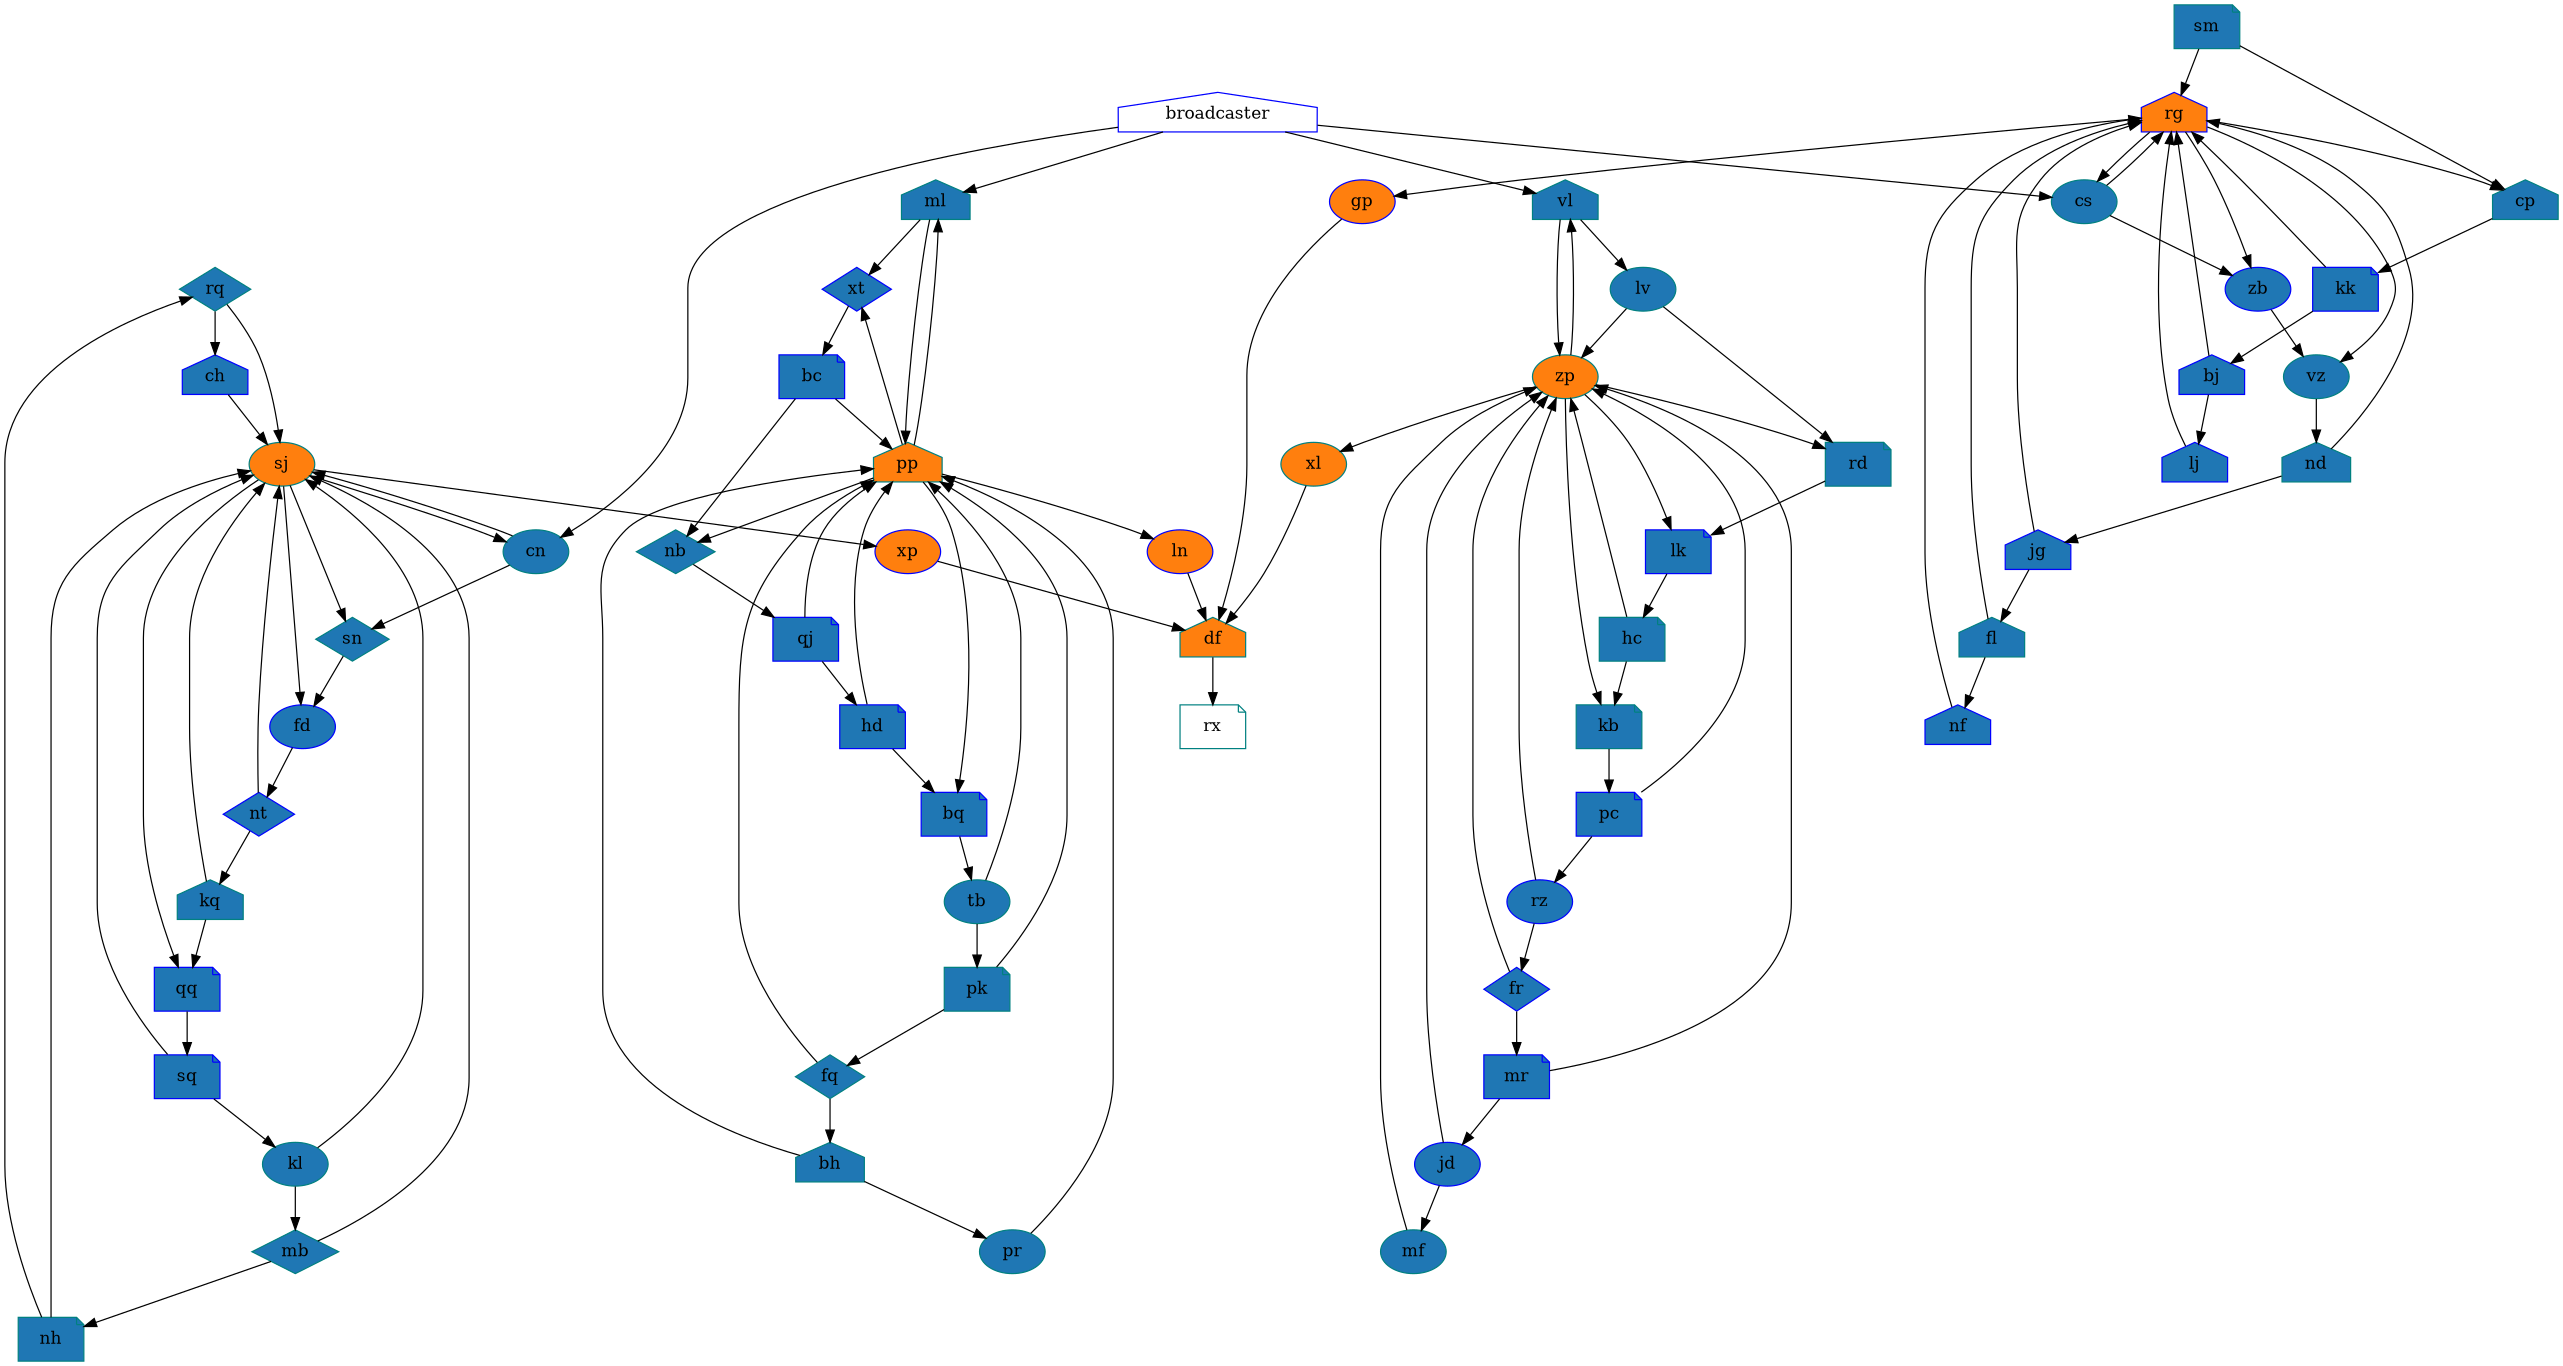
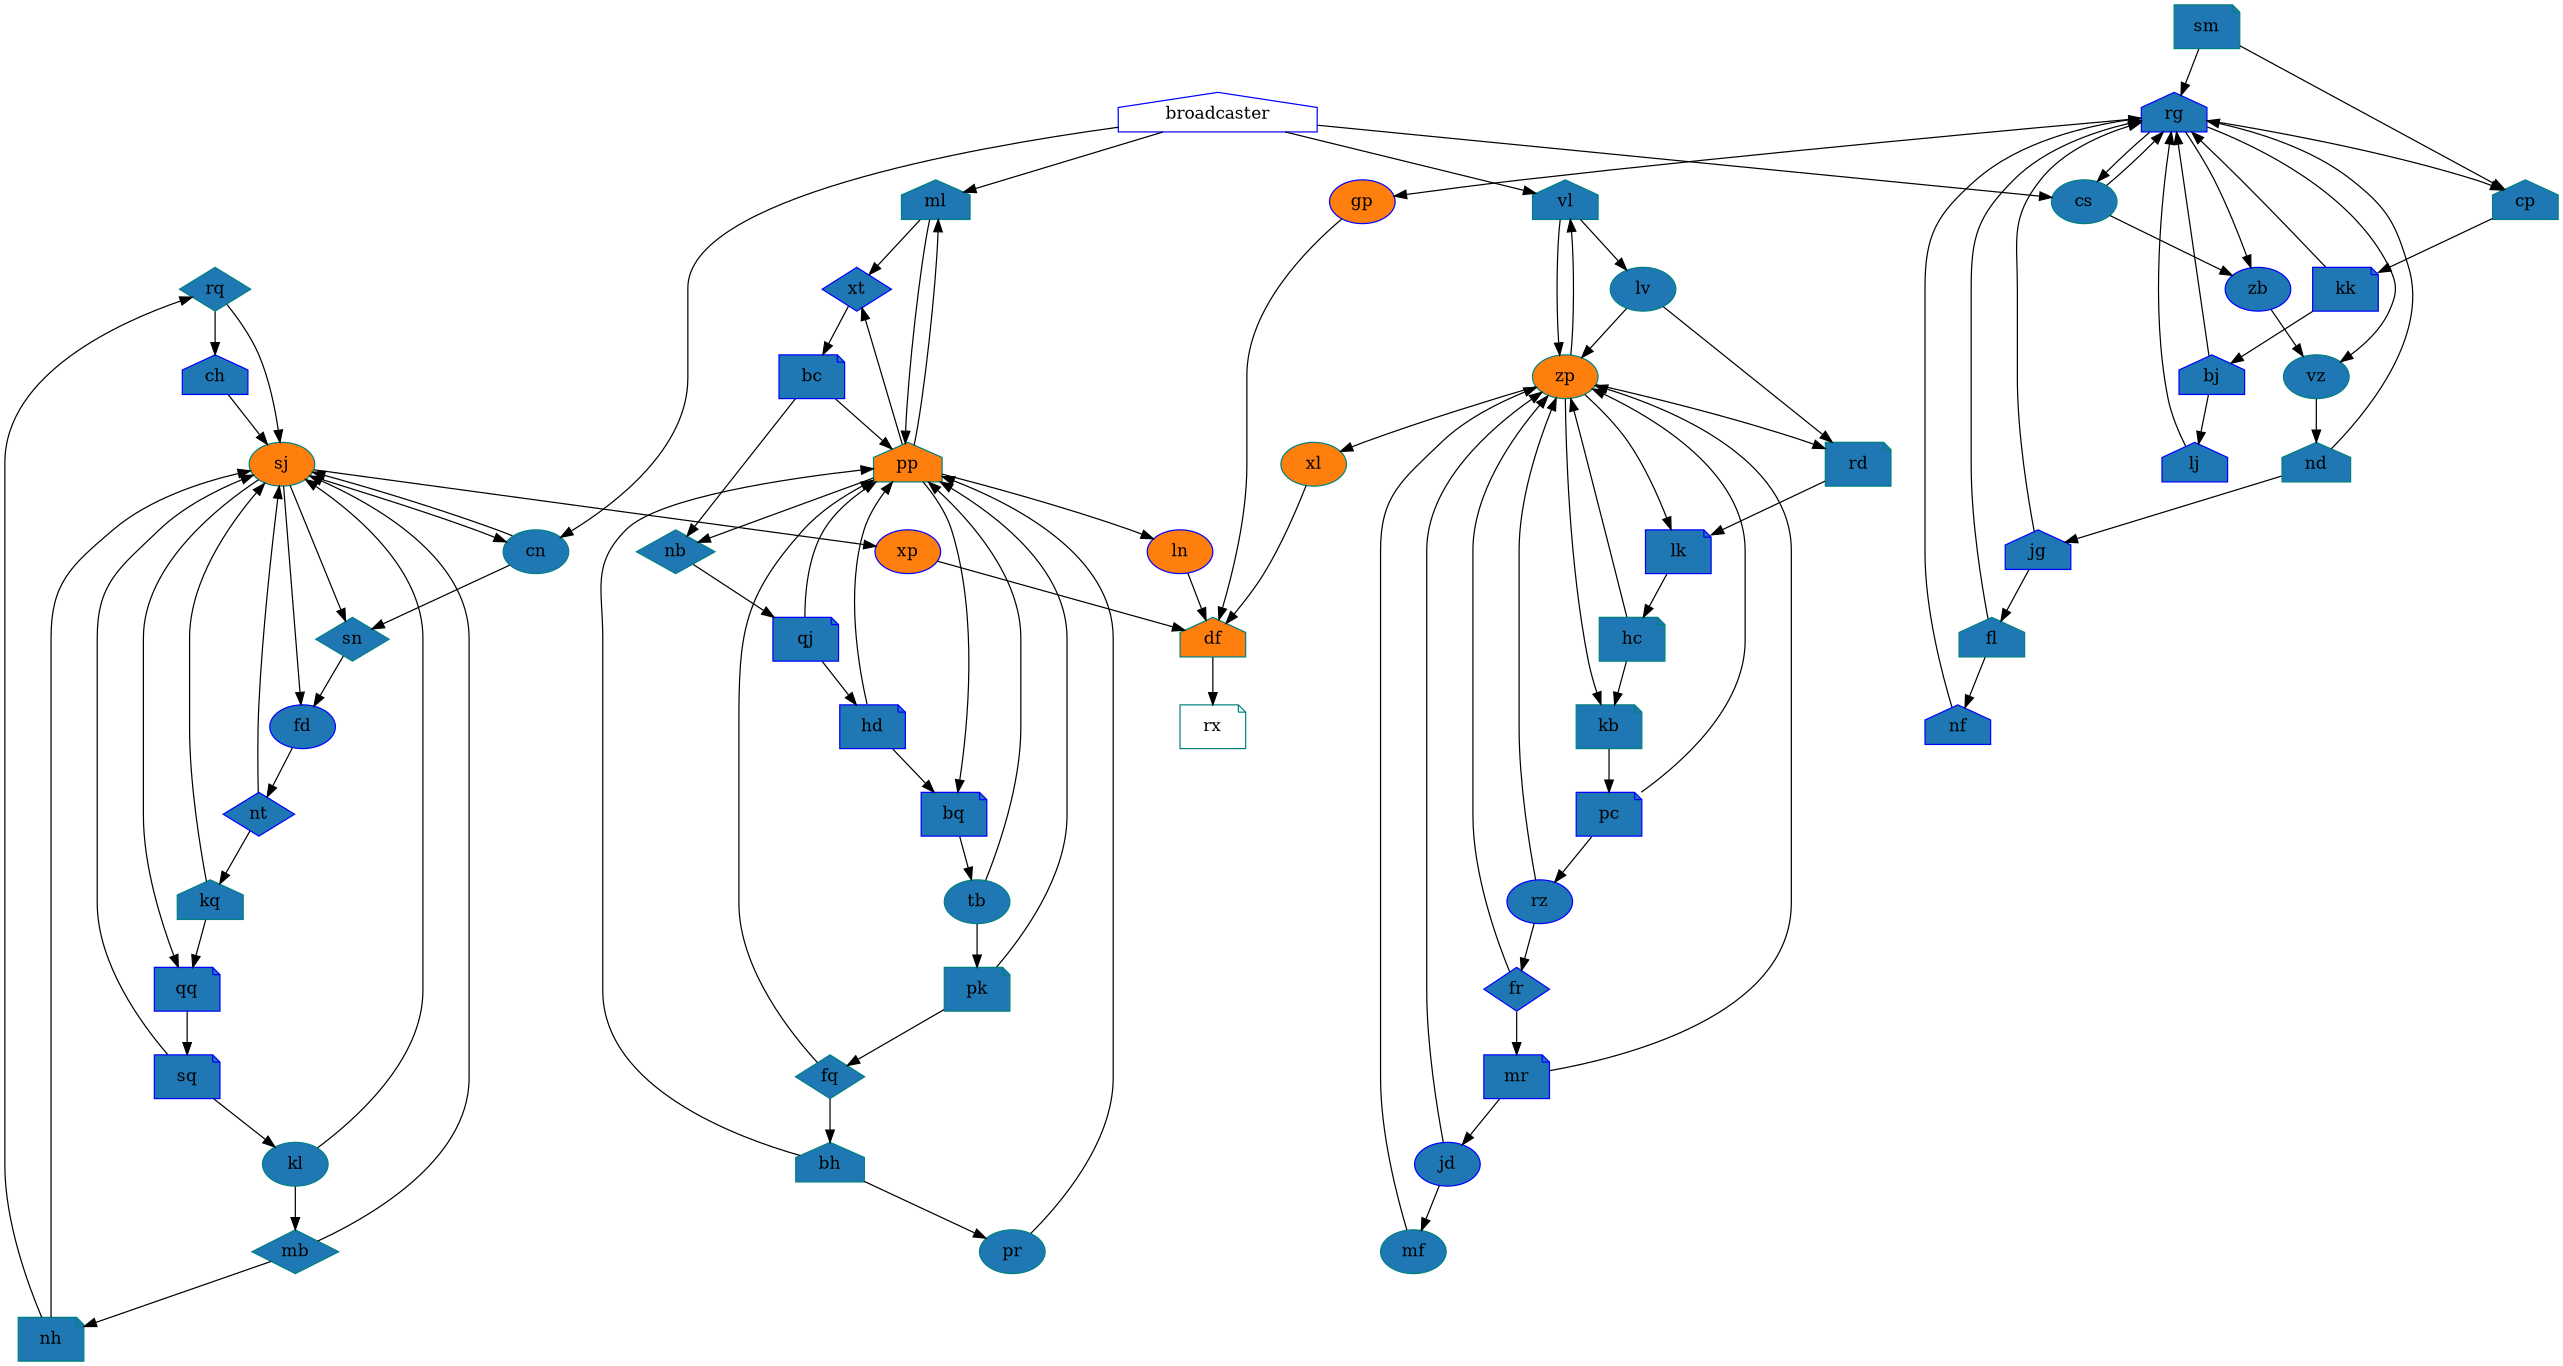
(2174, 114) -> (2174, 114)
